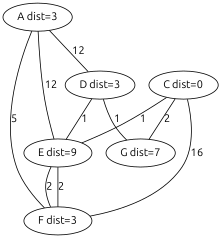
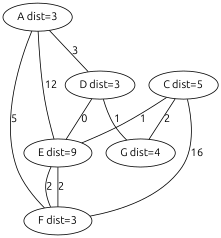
(79, 51) -> (75, 51)
(184, 85) -> (184, 85)
(85, 119) -> (85, 119)
(141, 153) -> (141, 153)
